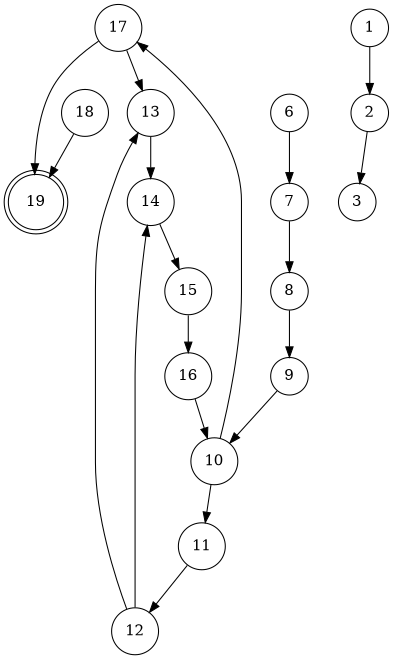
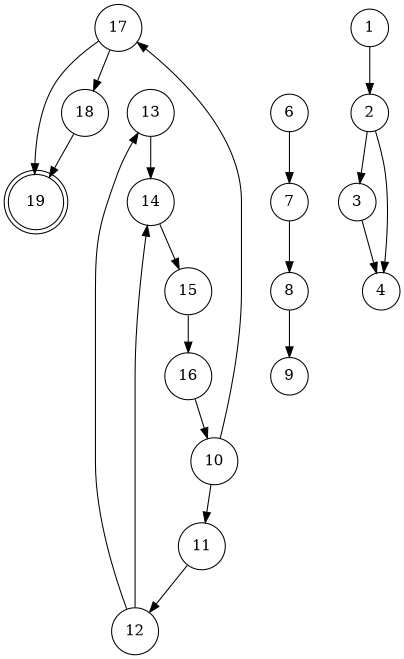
(133, 66) -> (104, 66)
none -> (381, 291)
(257, 413) -> none
